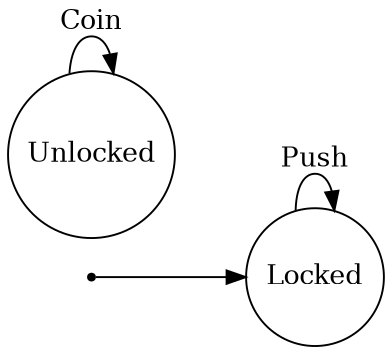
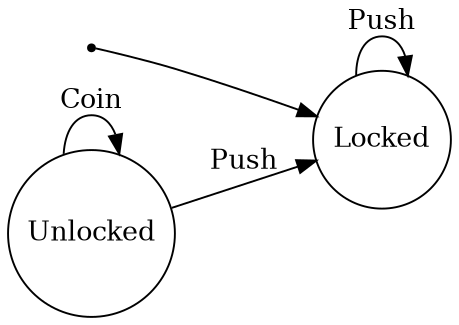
none -> (235, 187)
